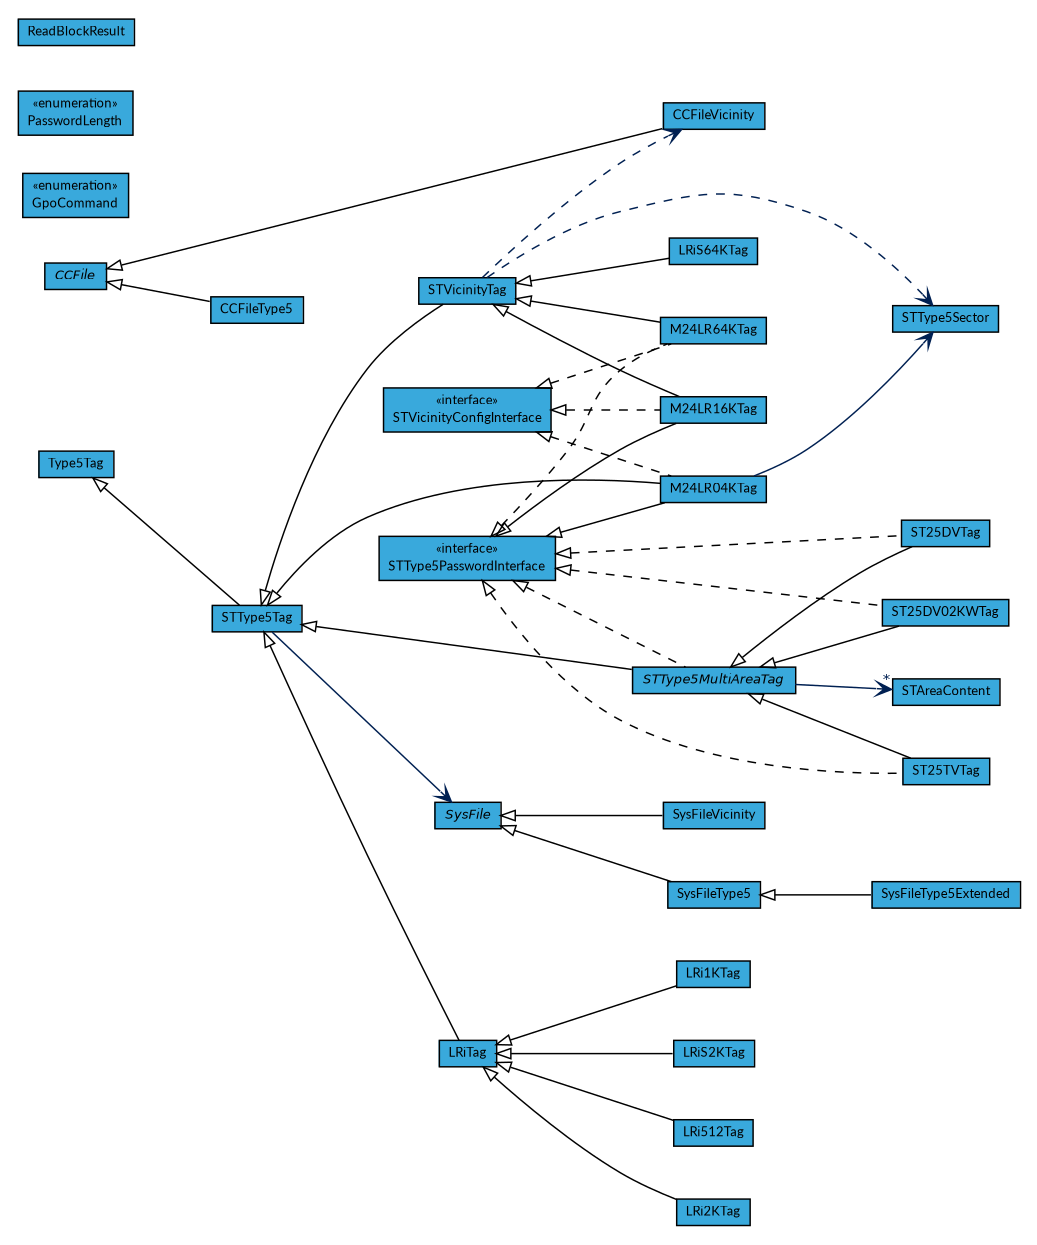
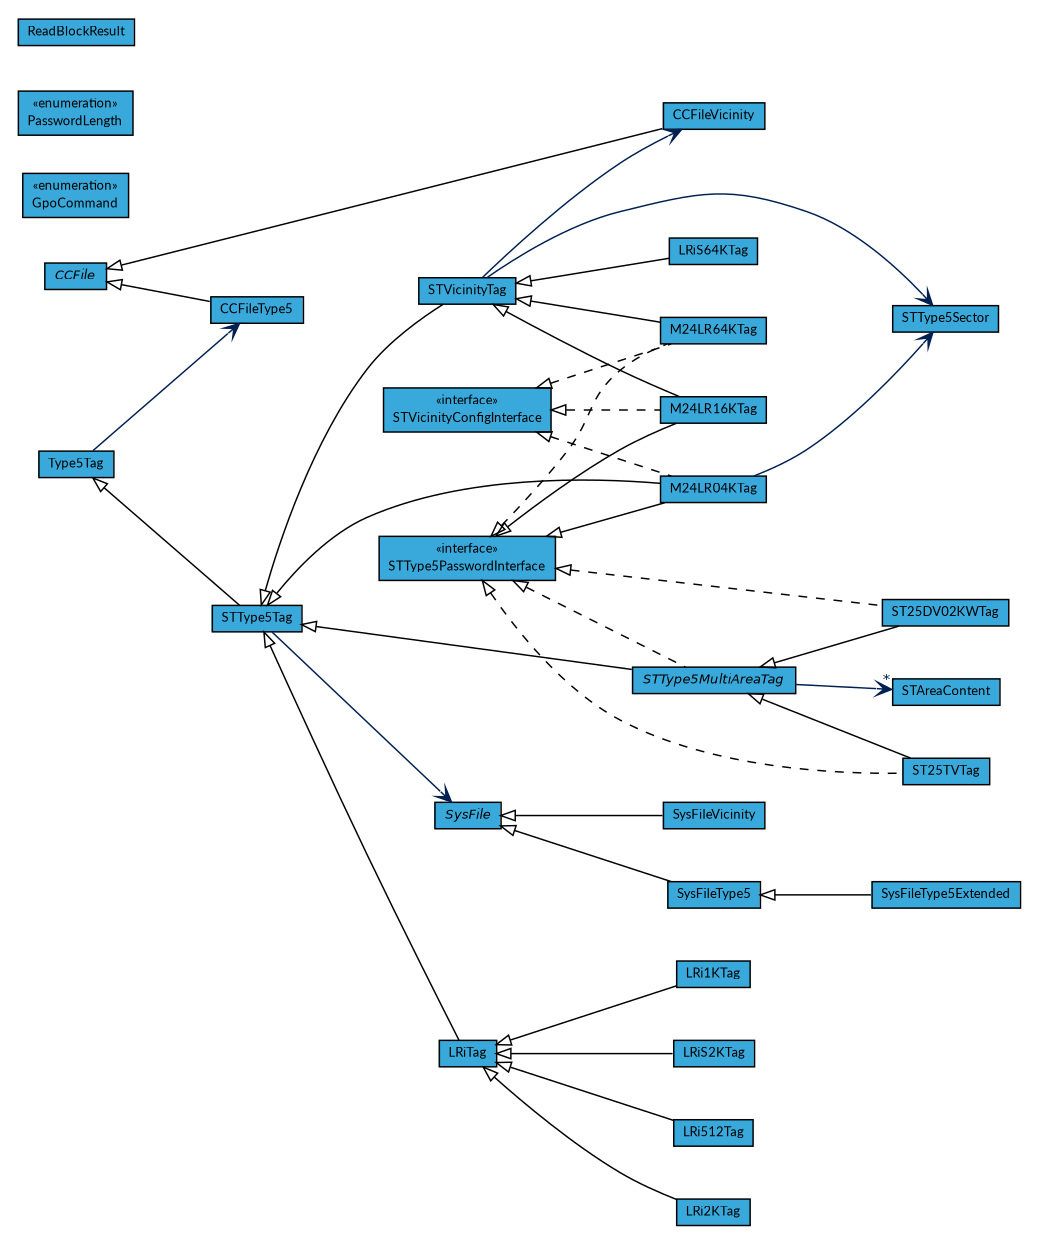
(711, 194) -> (711, 194)
(570, 200) -> (570, 200)
none -> (160, 392)
(946, 533) -> none
